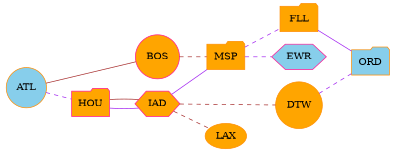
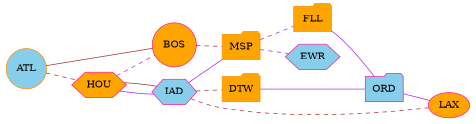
(371, 62) -> (384, 89)
none -> (136, 65)
(335, 84) -> (313, 89)
(59, 96) -> (61, 77)
none -> (417, 97)
(91, 104) -> (99, 85)
(157, 104) -> (174, 92)
(299, 105) -> (241, 89)
(226, 136) -> (449, 105)
